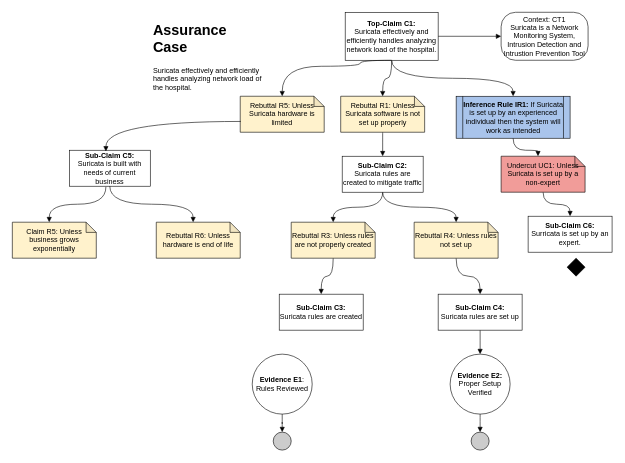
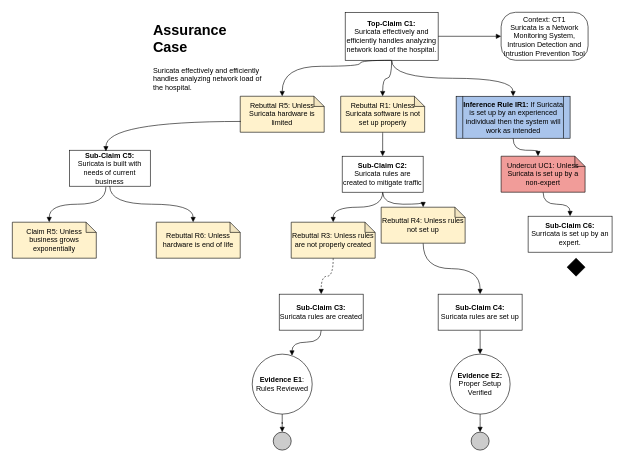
(456, 240) -> (423, 225)
(329, 276) -> (329, 276)
none -> (309, 342)
